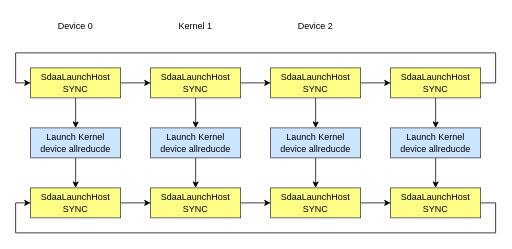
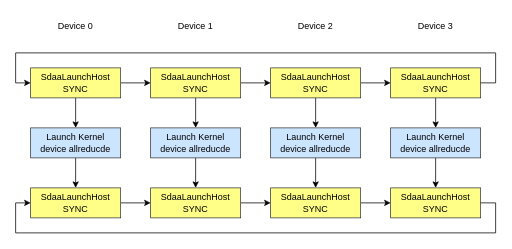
(195, 27) -> (195, 27)
none -> (435, 27)
